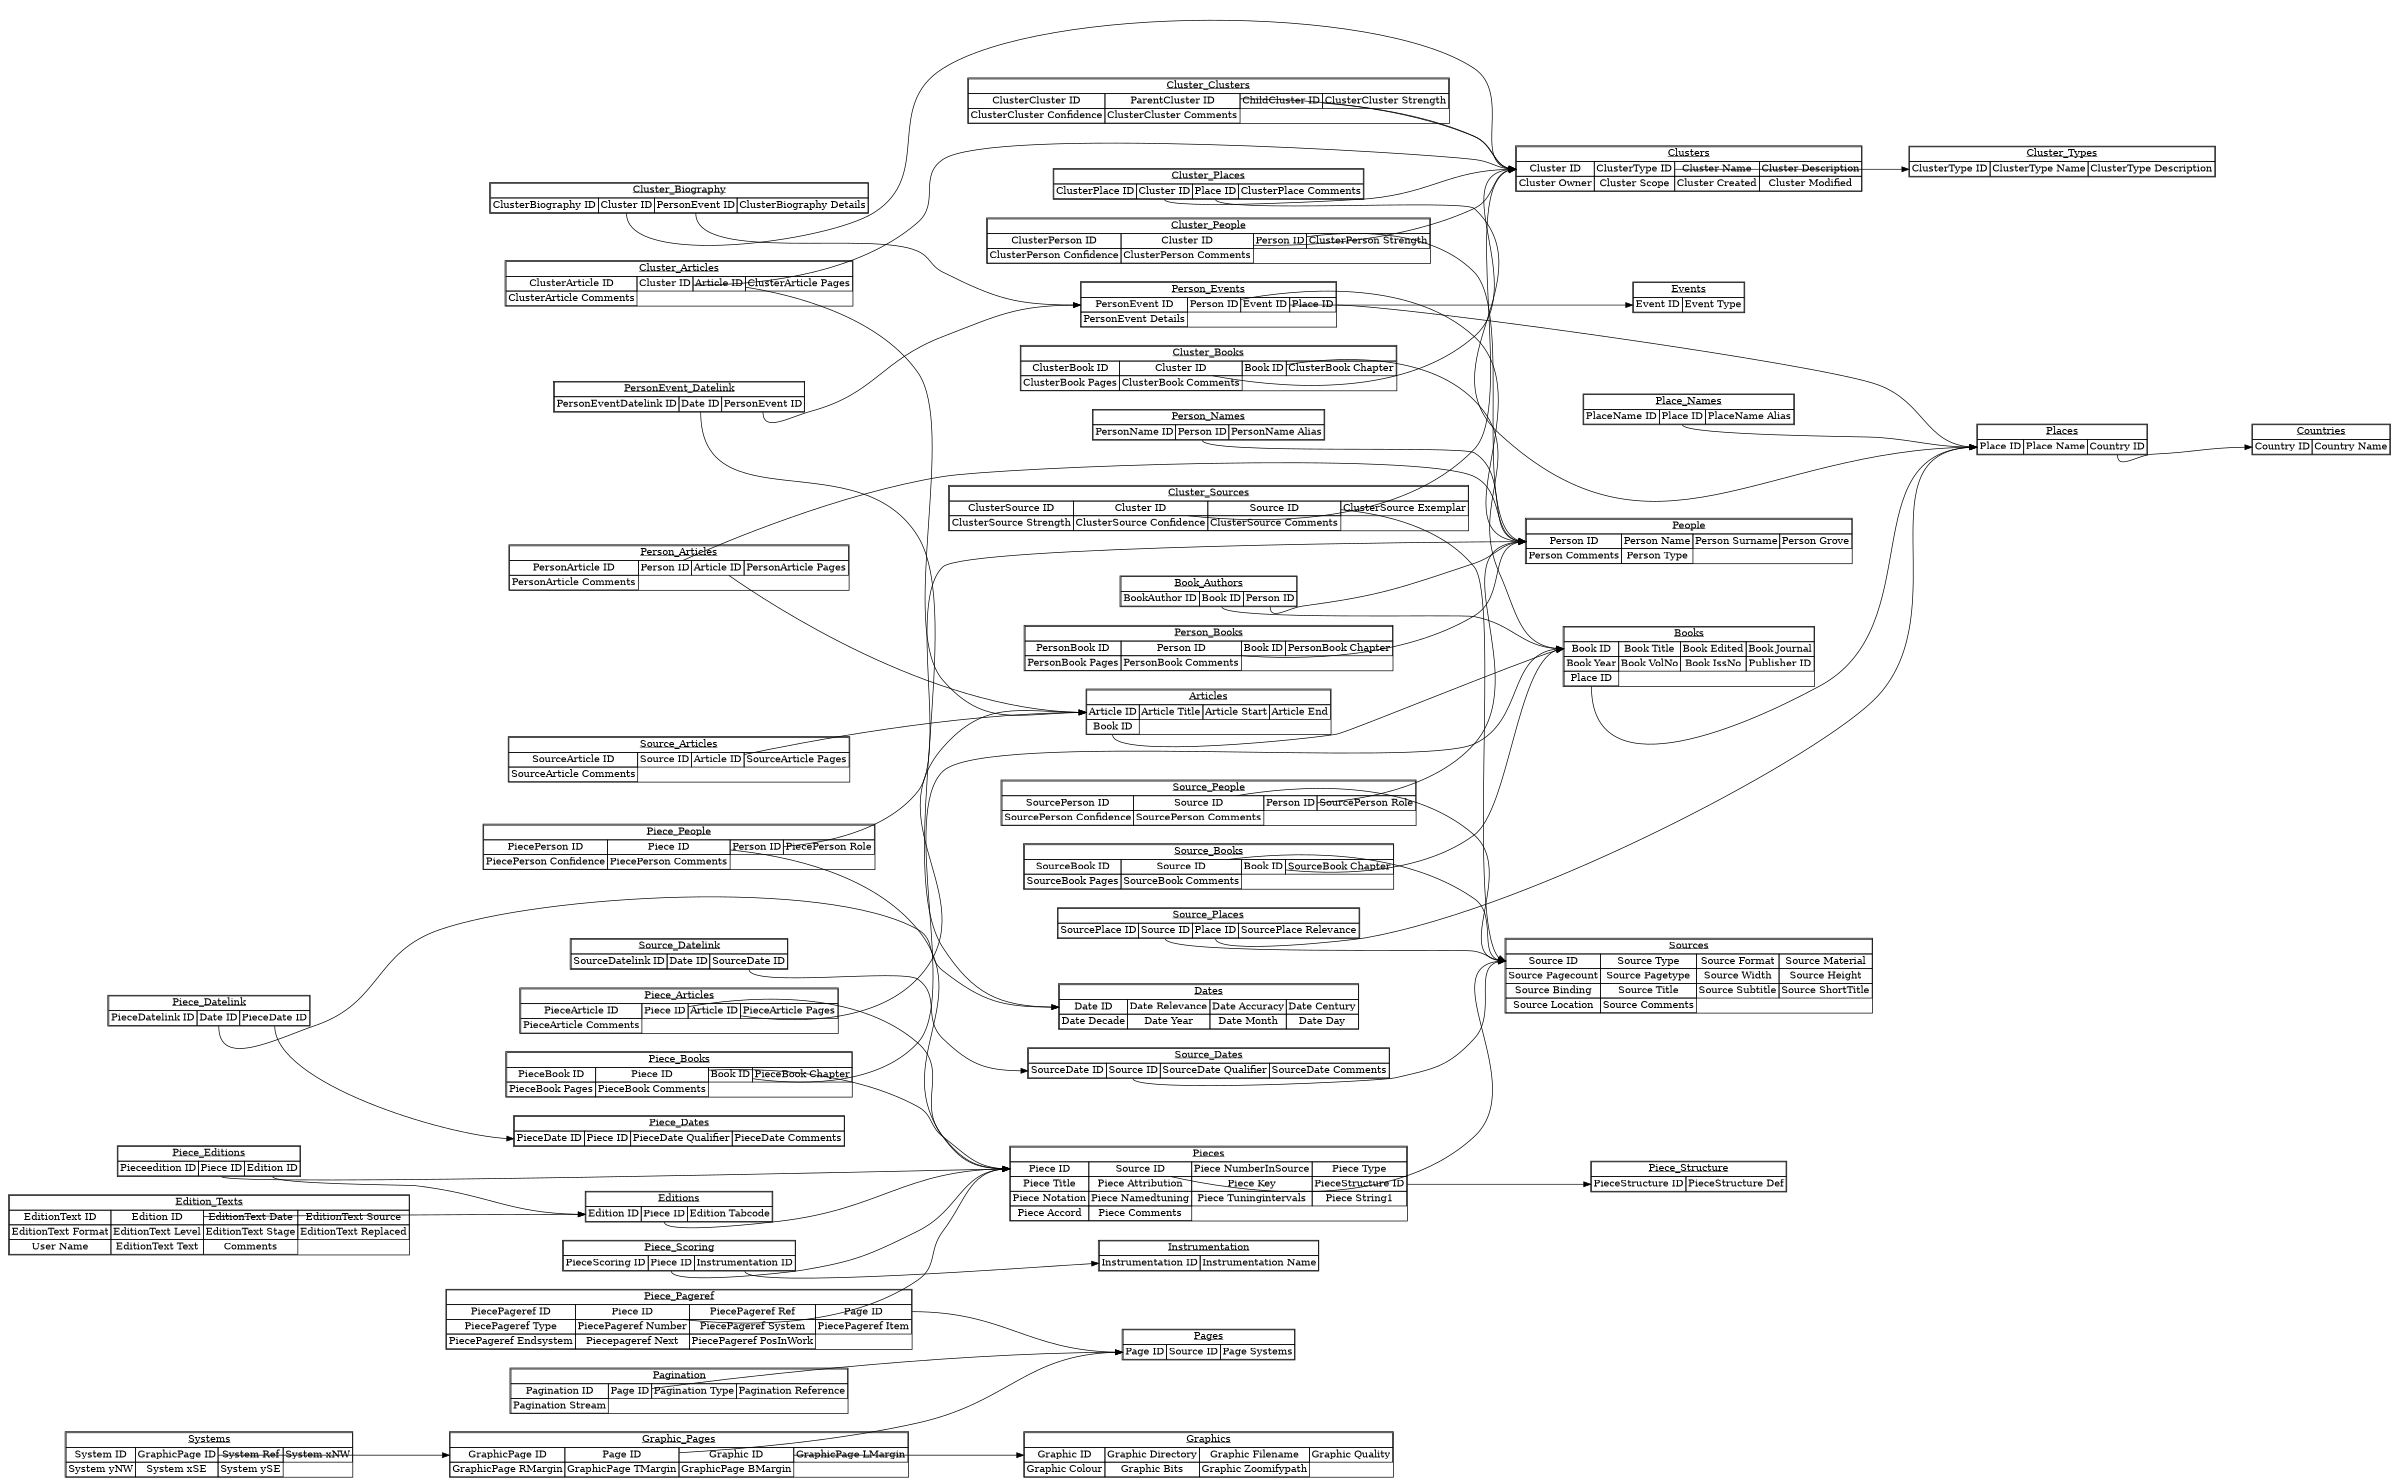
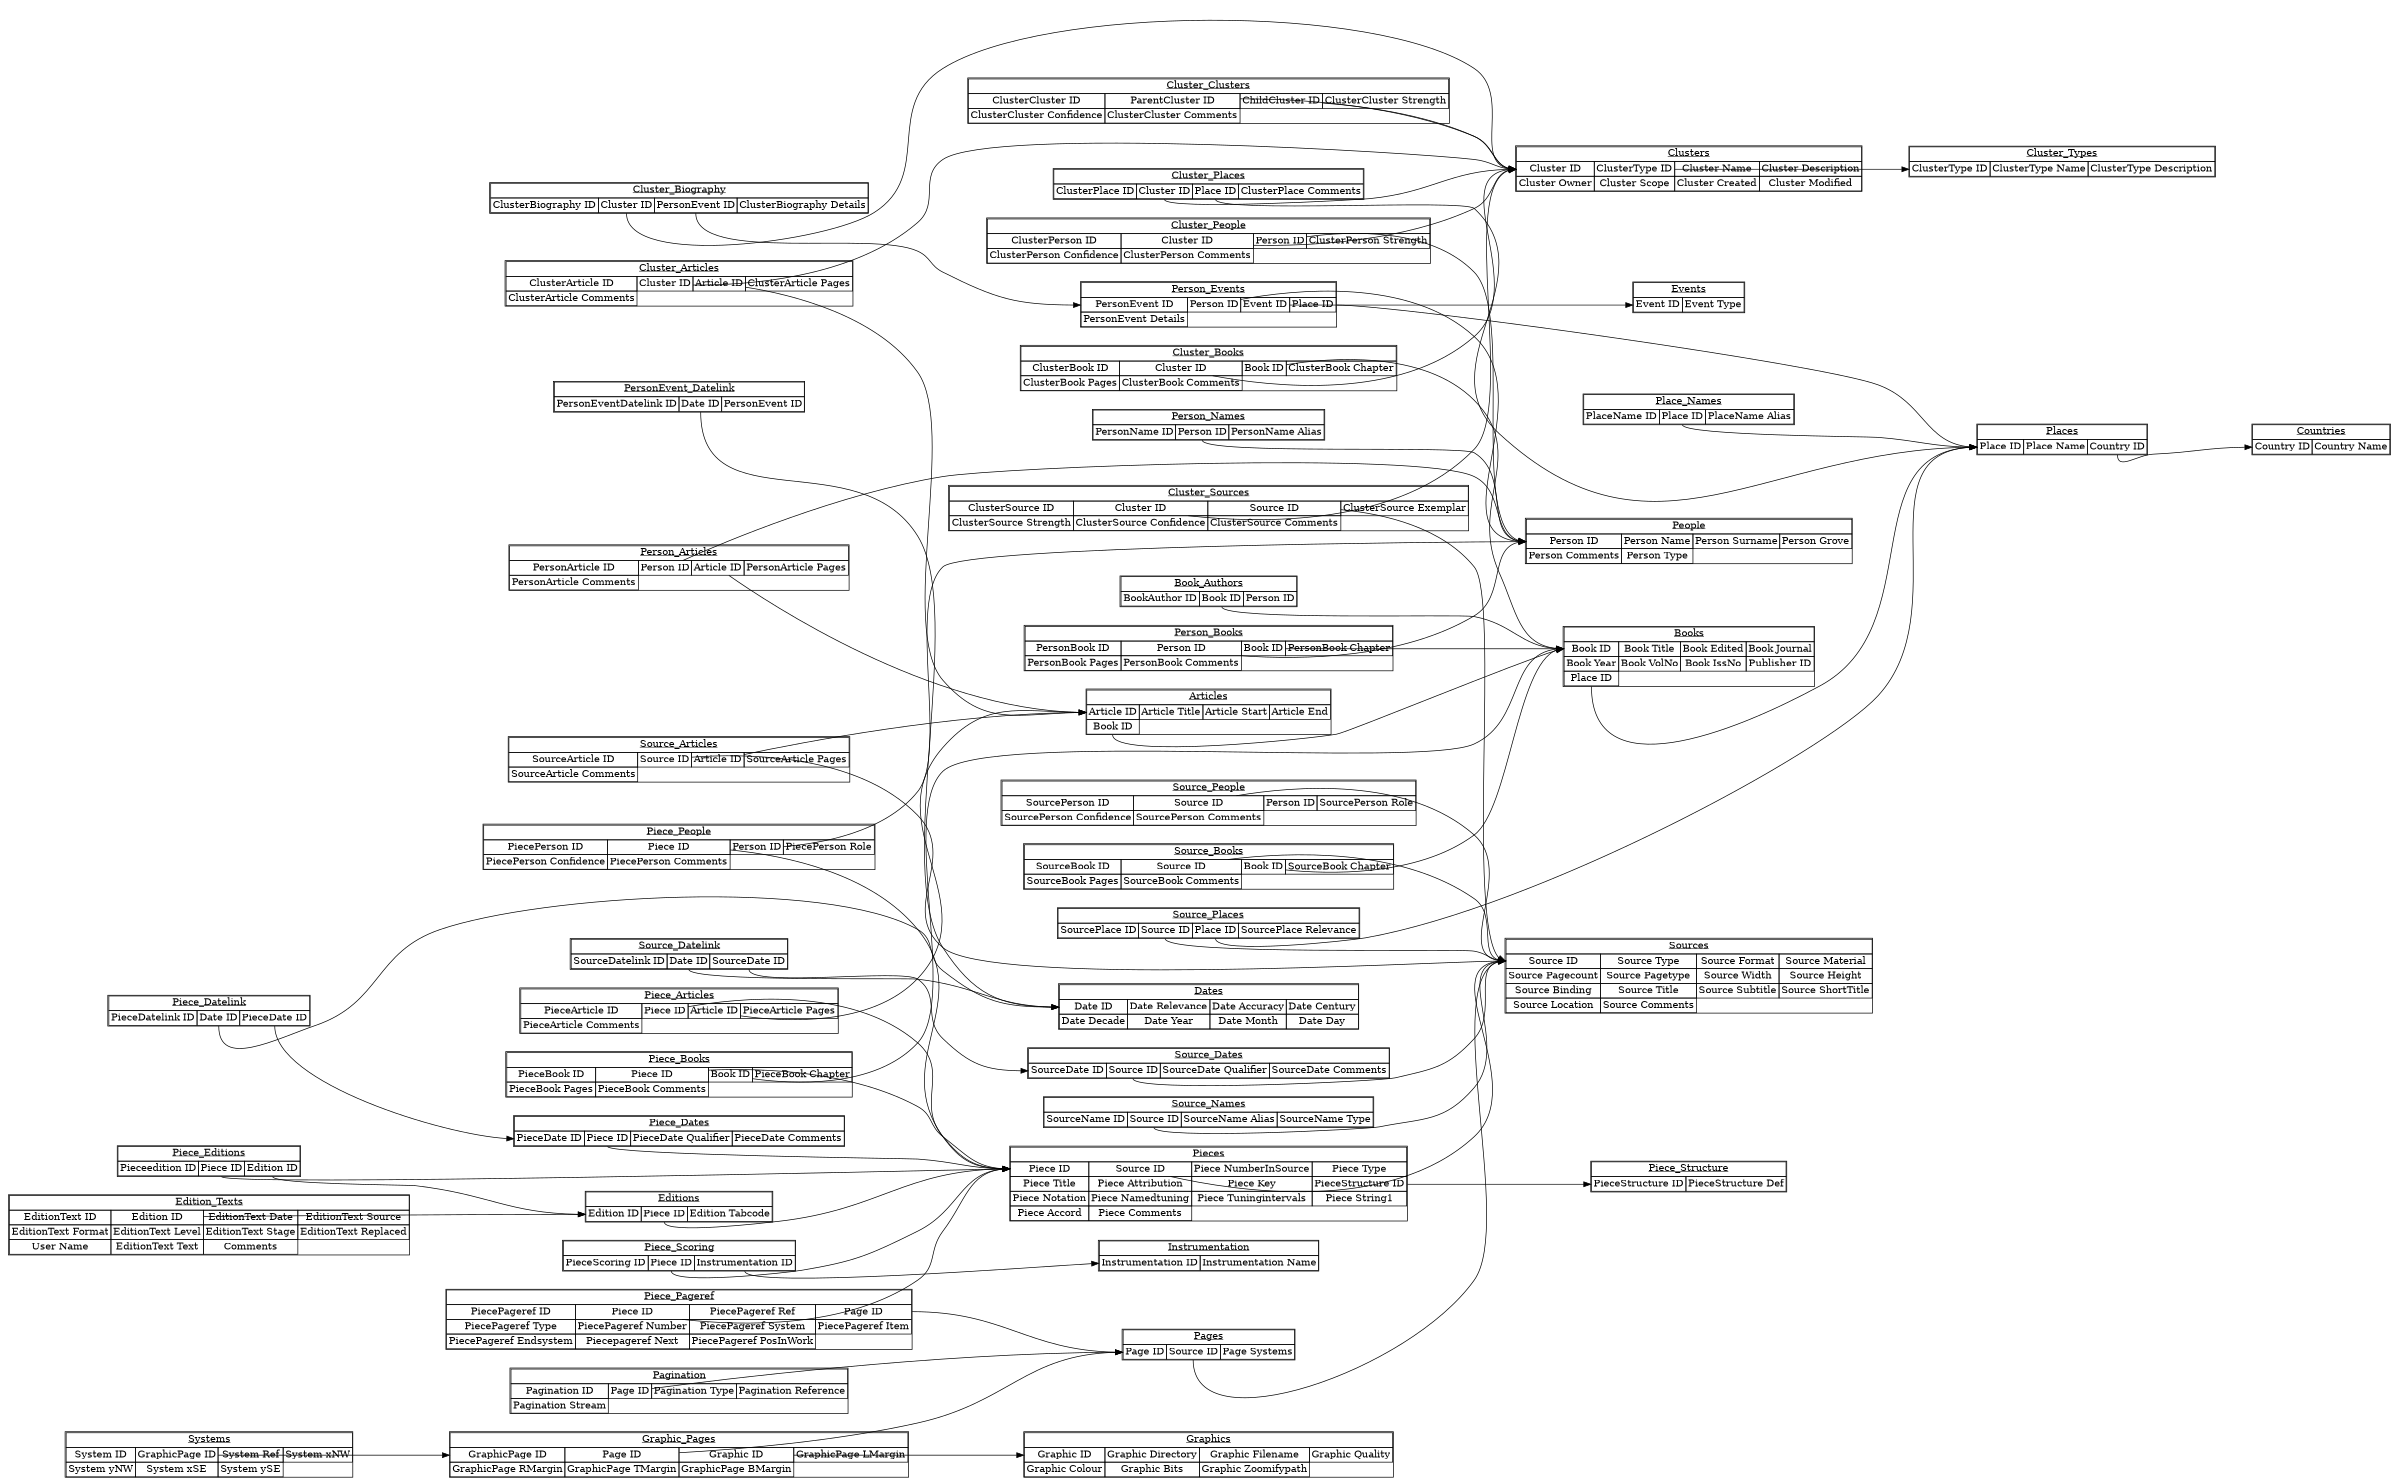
(910, 353) -> none
(1395, 589) -> none
none -> (1421, 649)
(1491, 711) -> none
none -> (1028, 965)
none -> (926, 981)
none -> (1209, 1112)
none -> (805, 1157)
none -> (1471, 1283)
